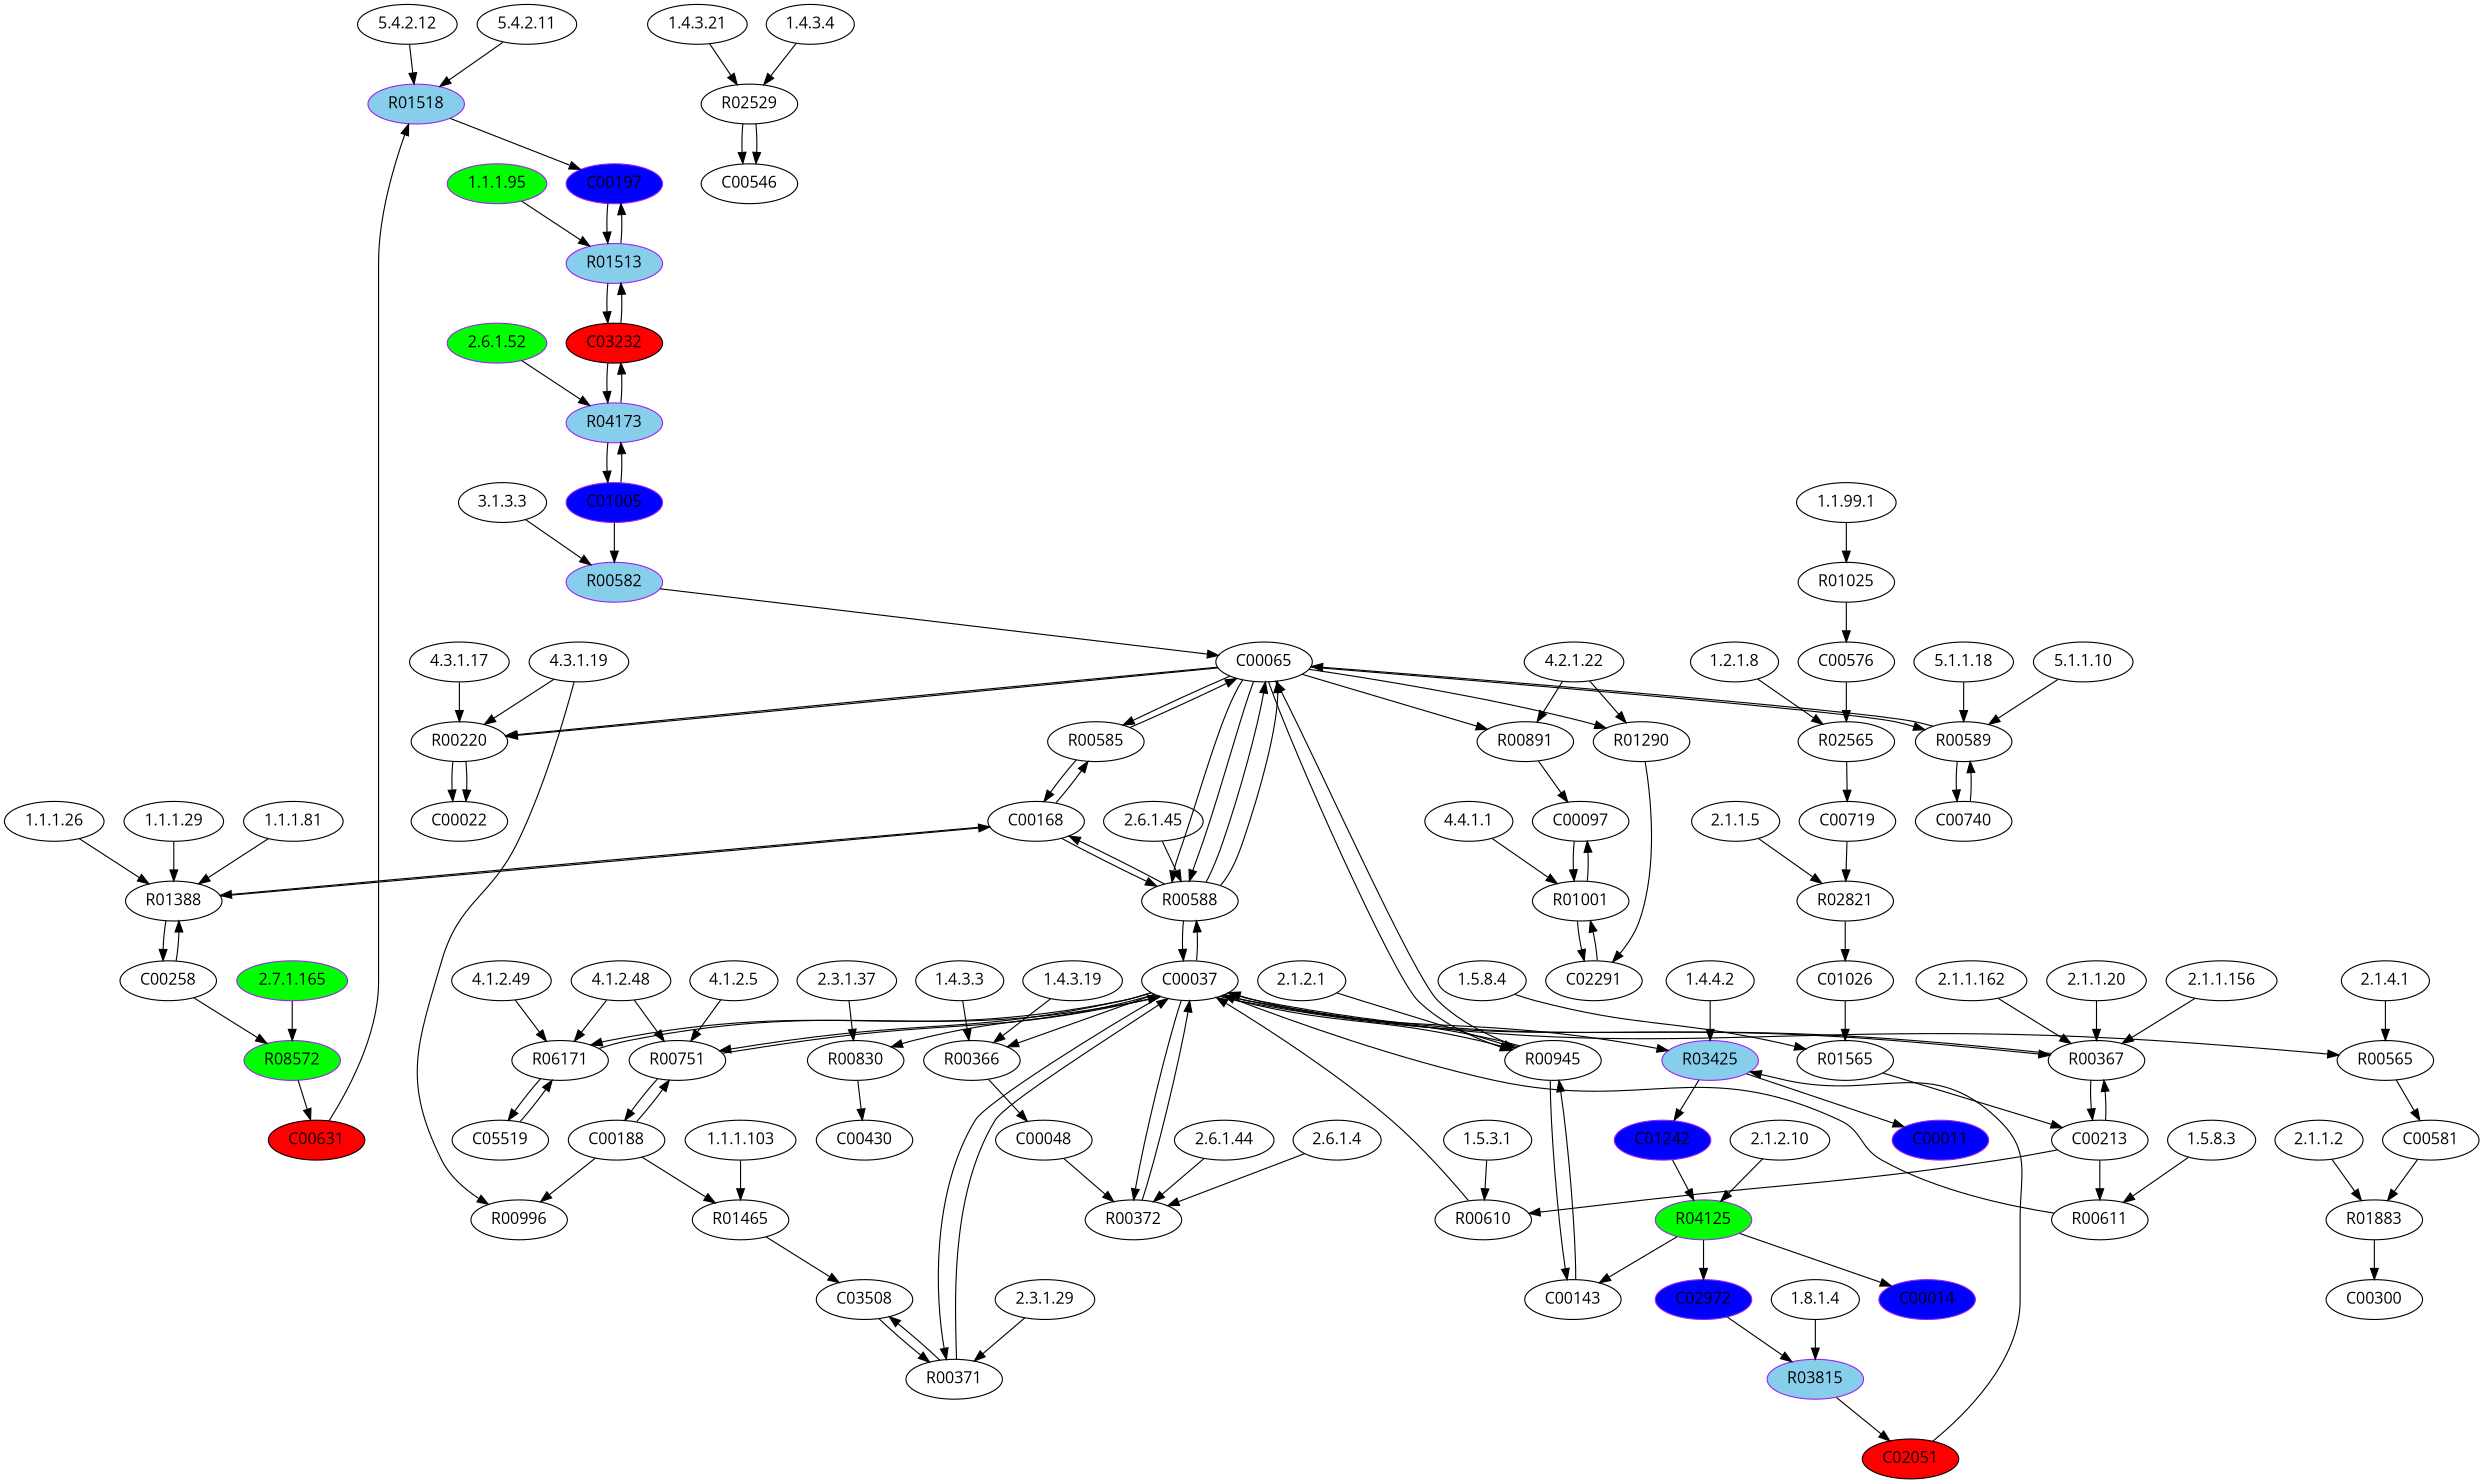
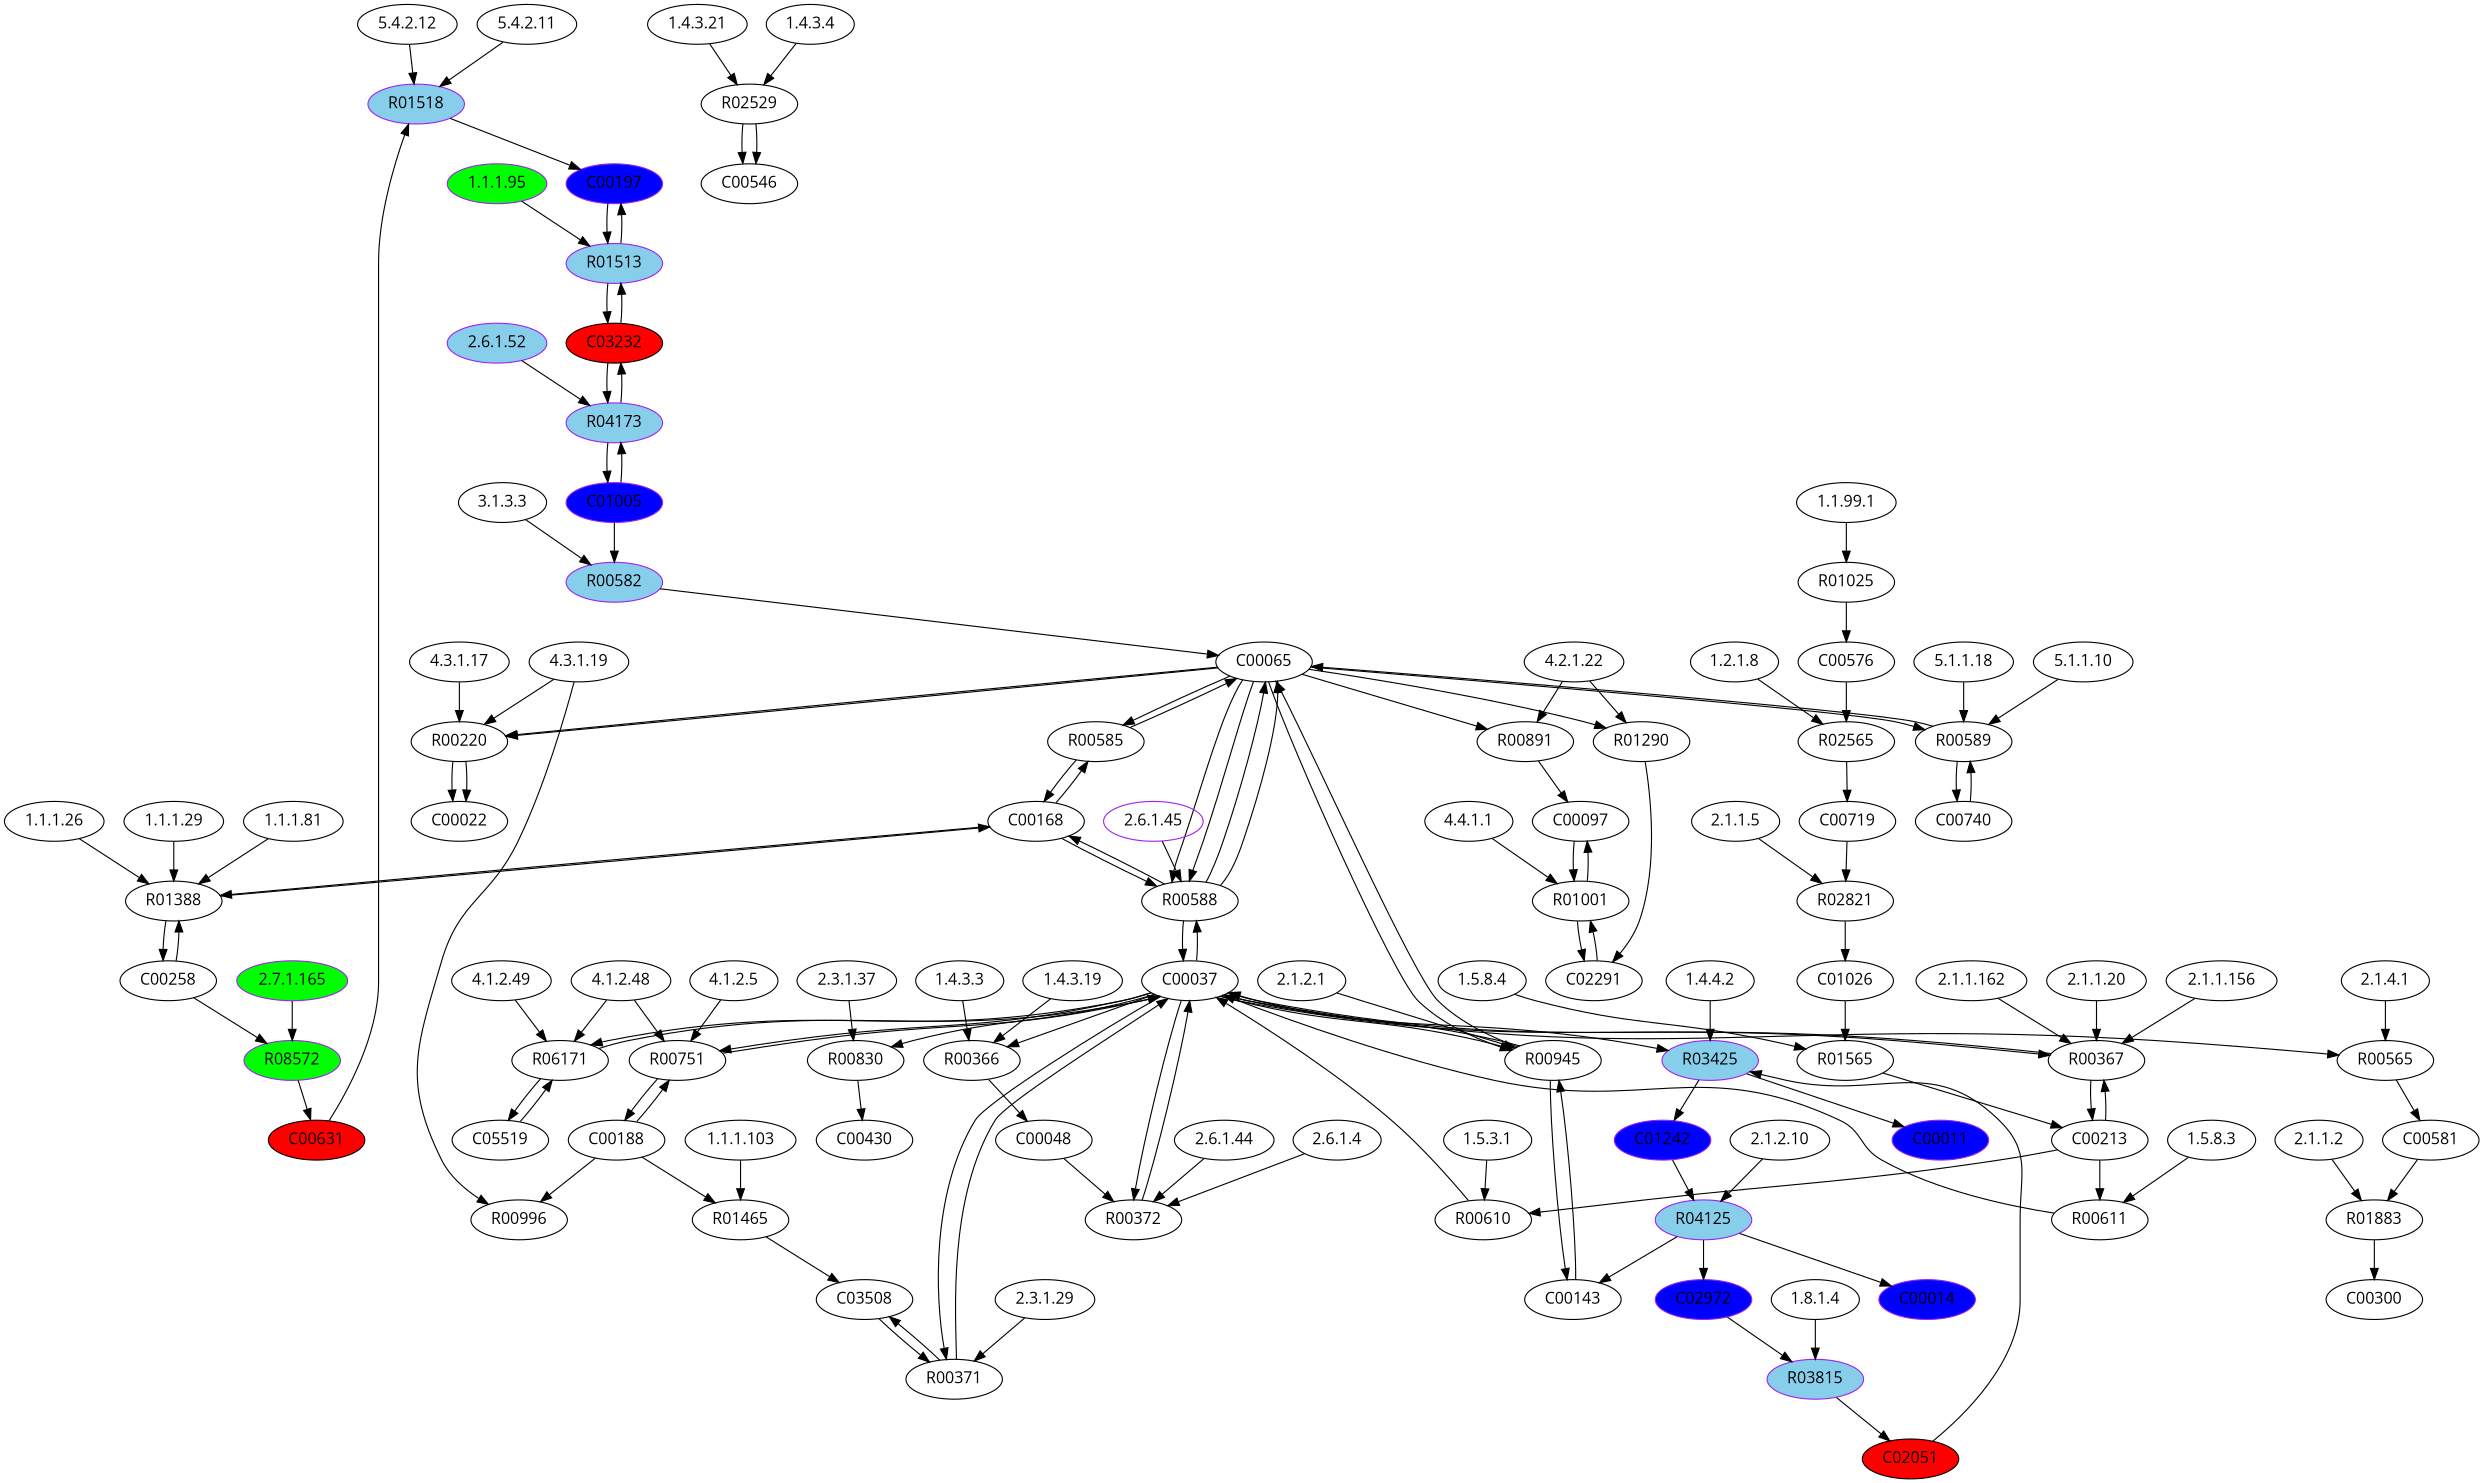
(497, 343) -> (497, 343)
(1153, 821) -> (1153, 821)
(1704, 1220) -> (1704, 1220)
